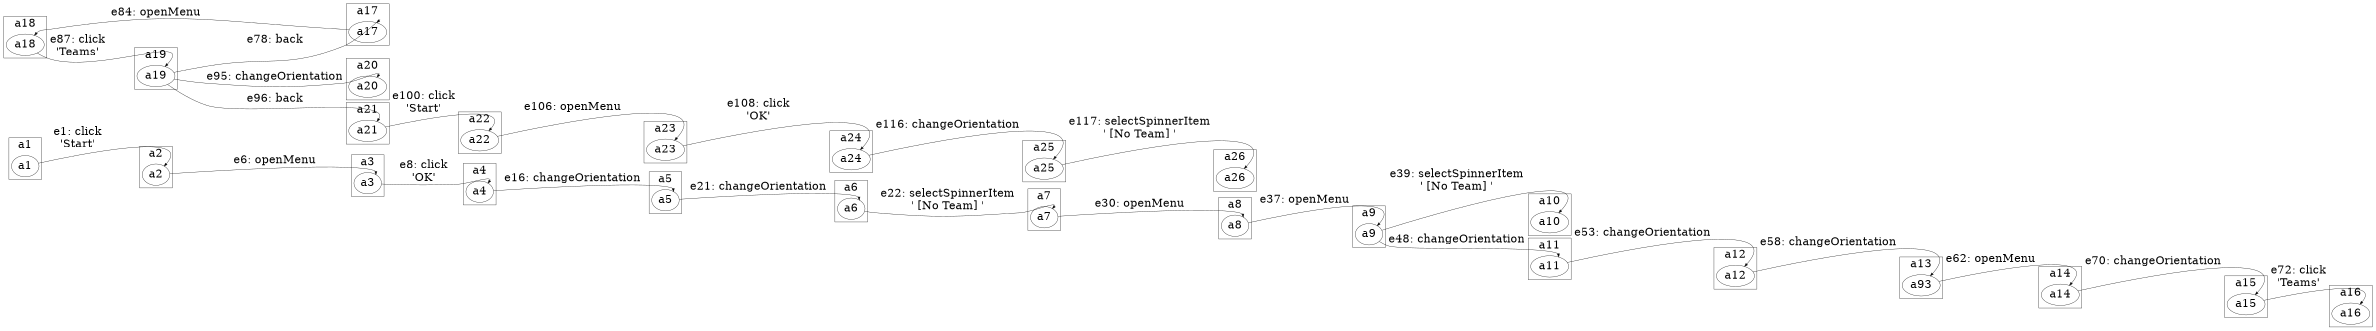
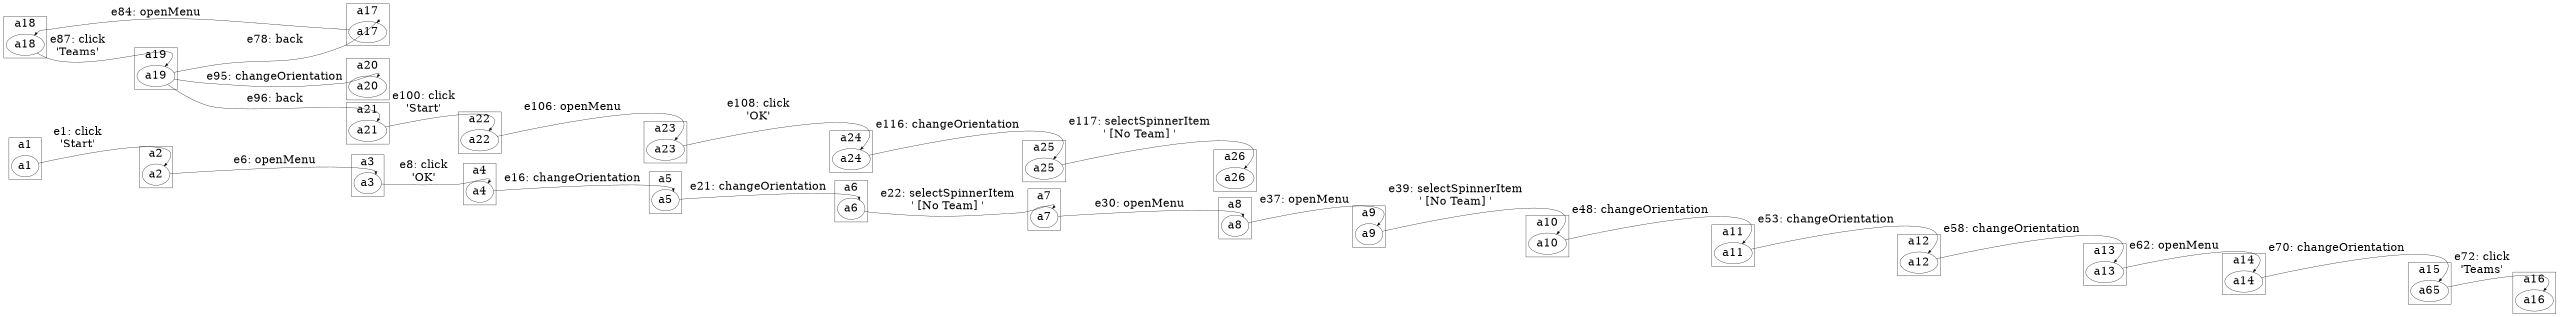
(1468, 248) -> (1667, 221)
(1921, 285) -> (2105, 272)
(2246, 304) -> (2430, 291)
